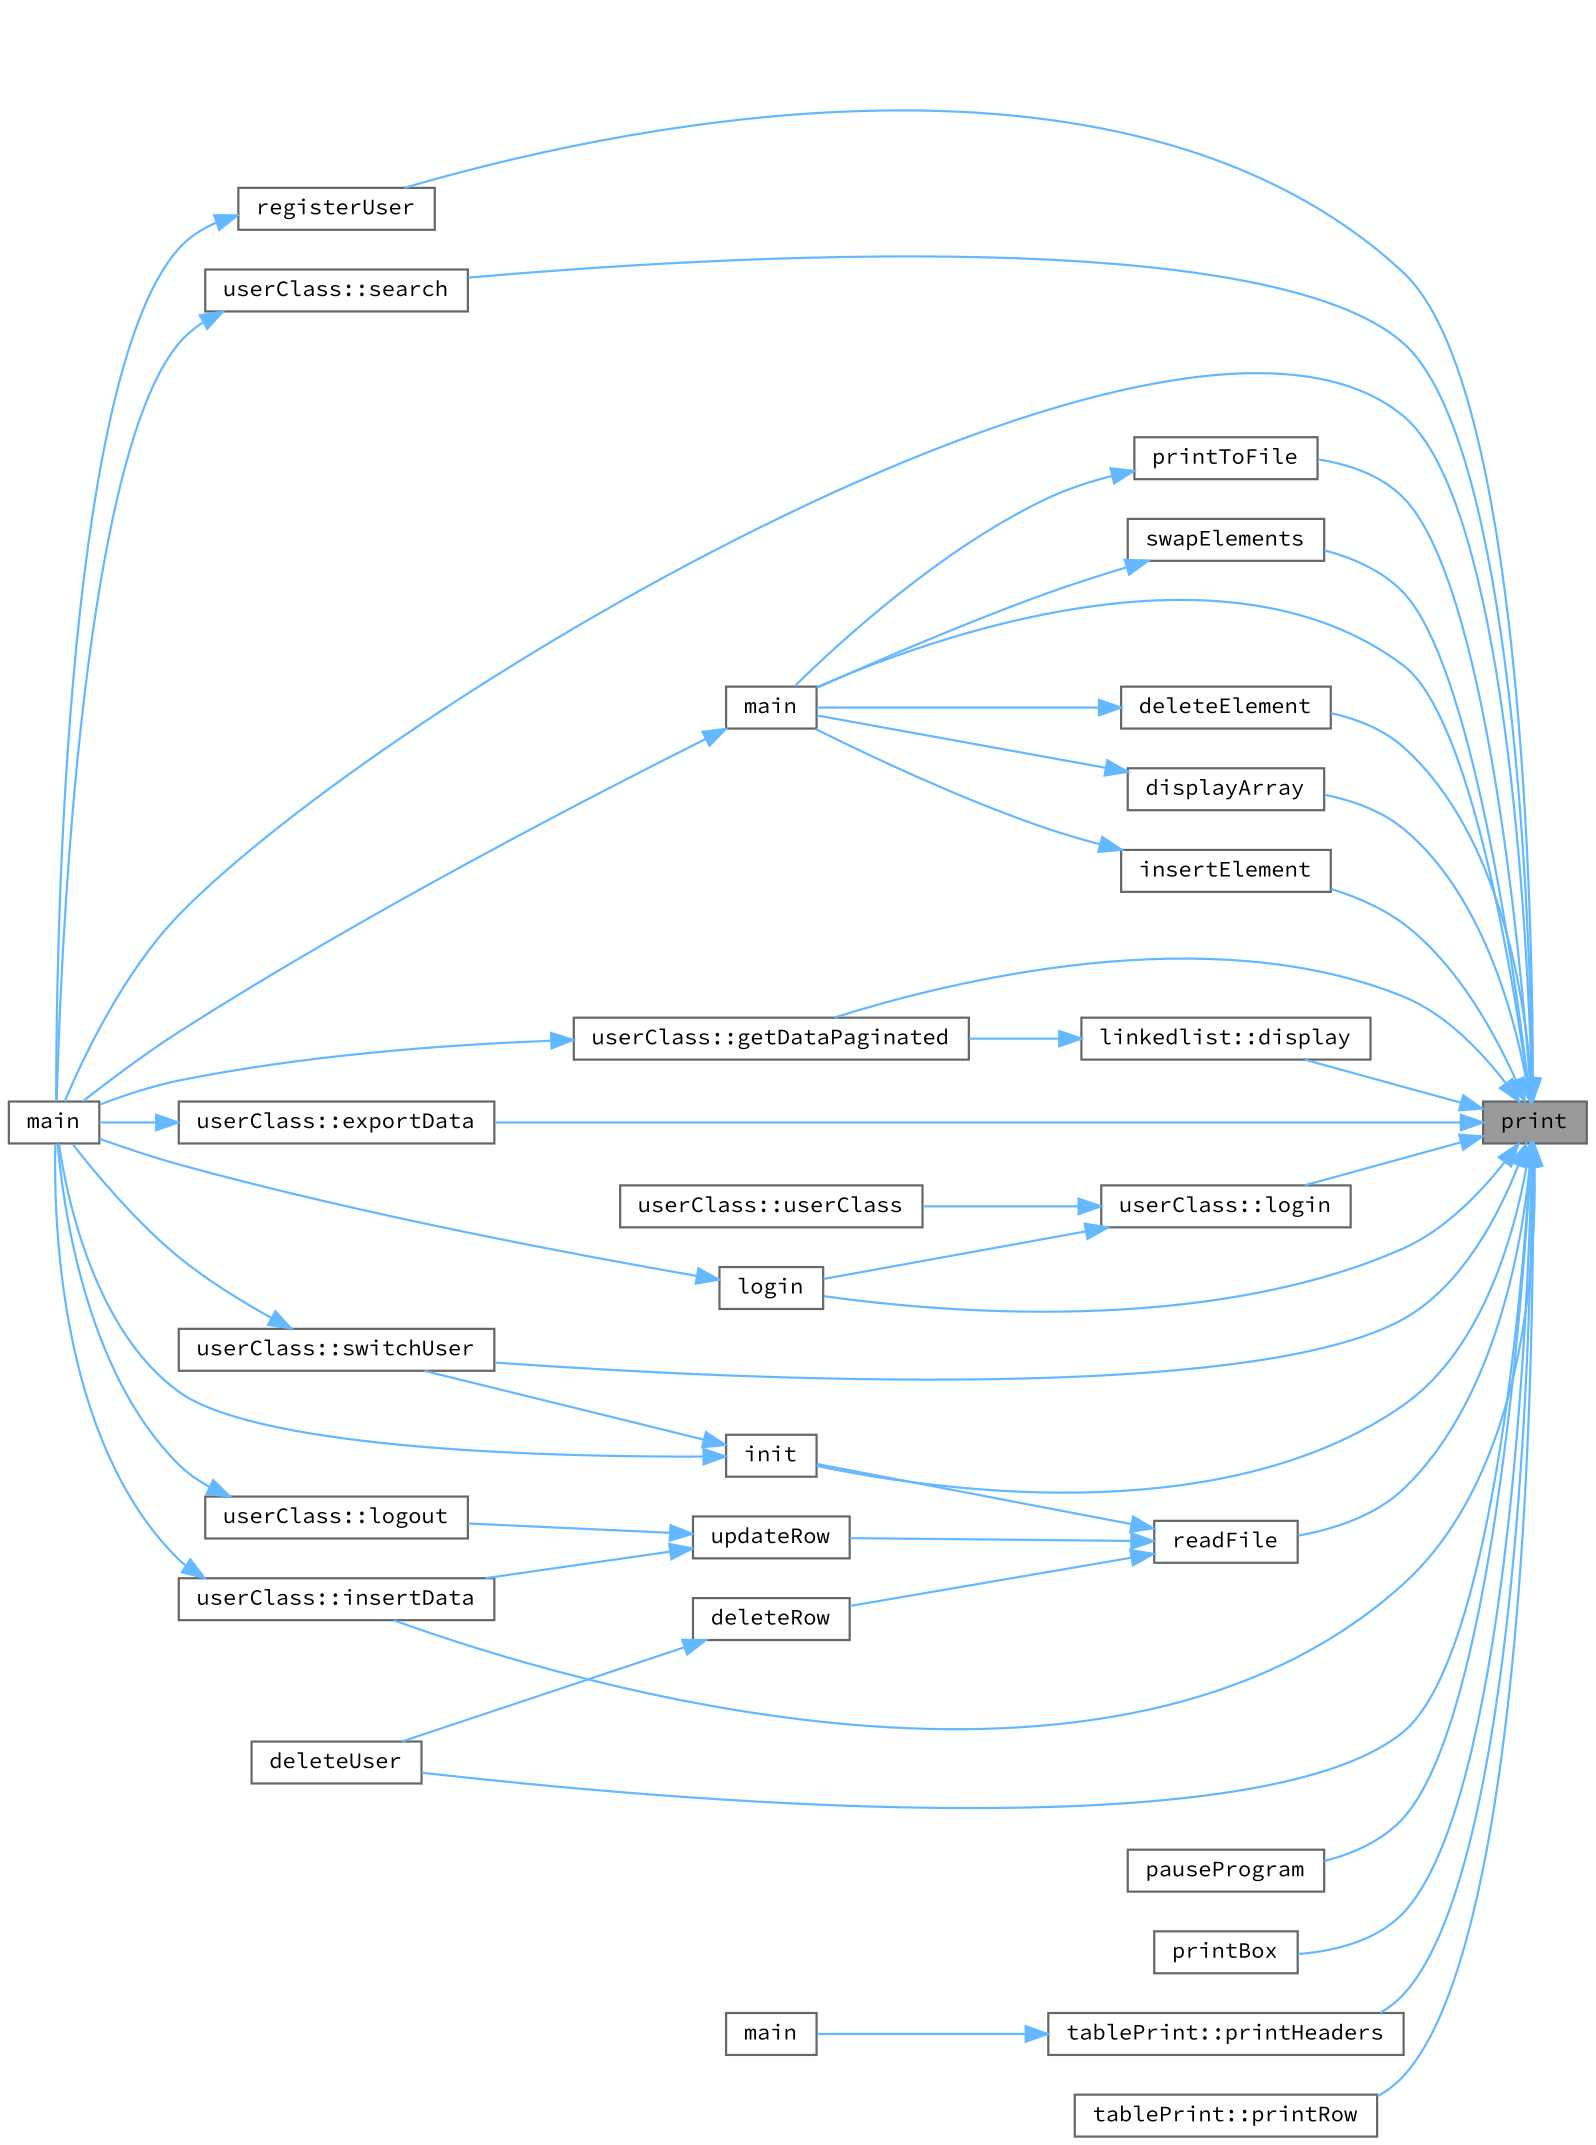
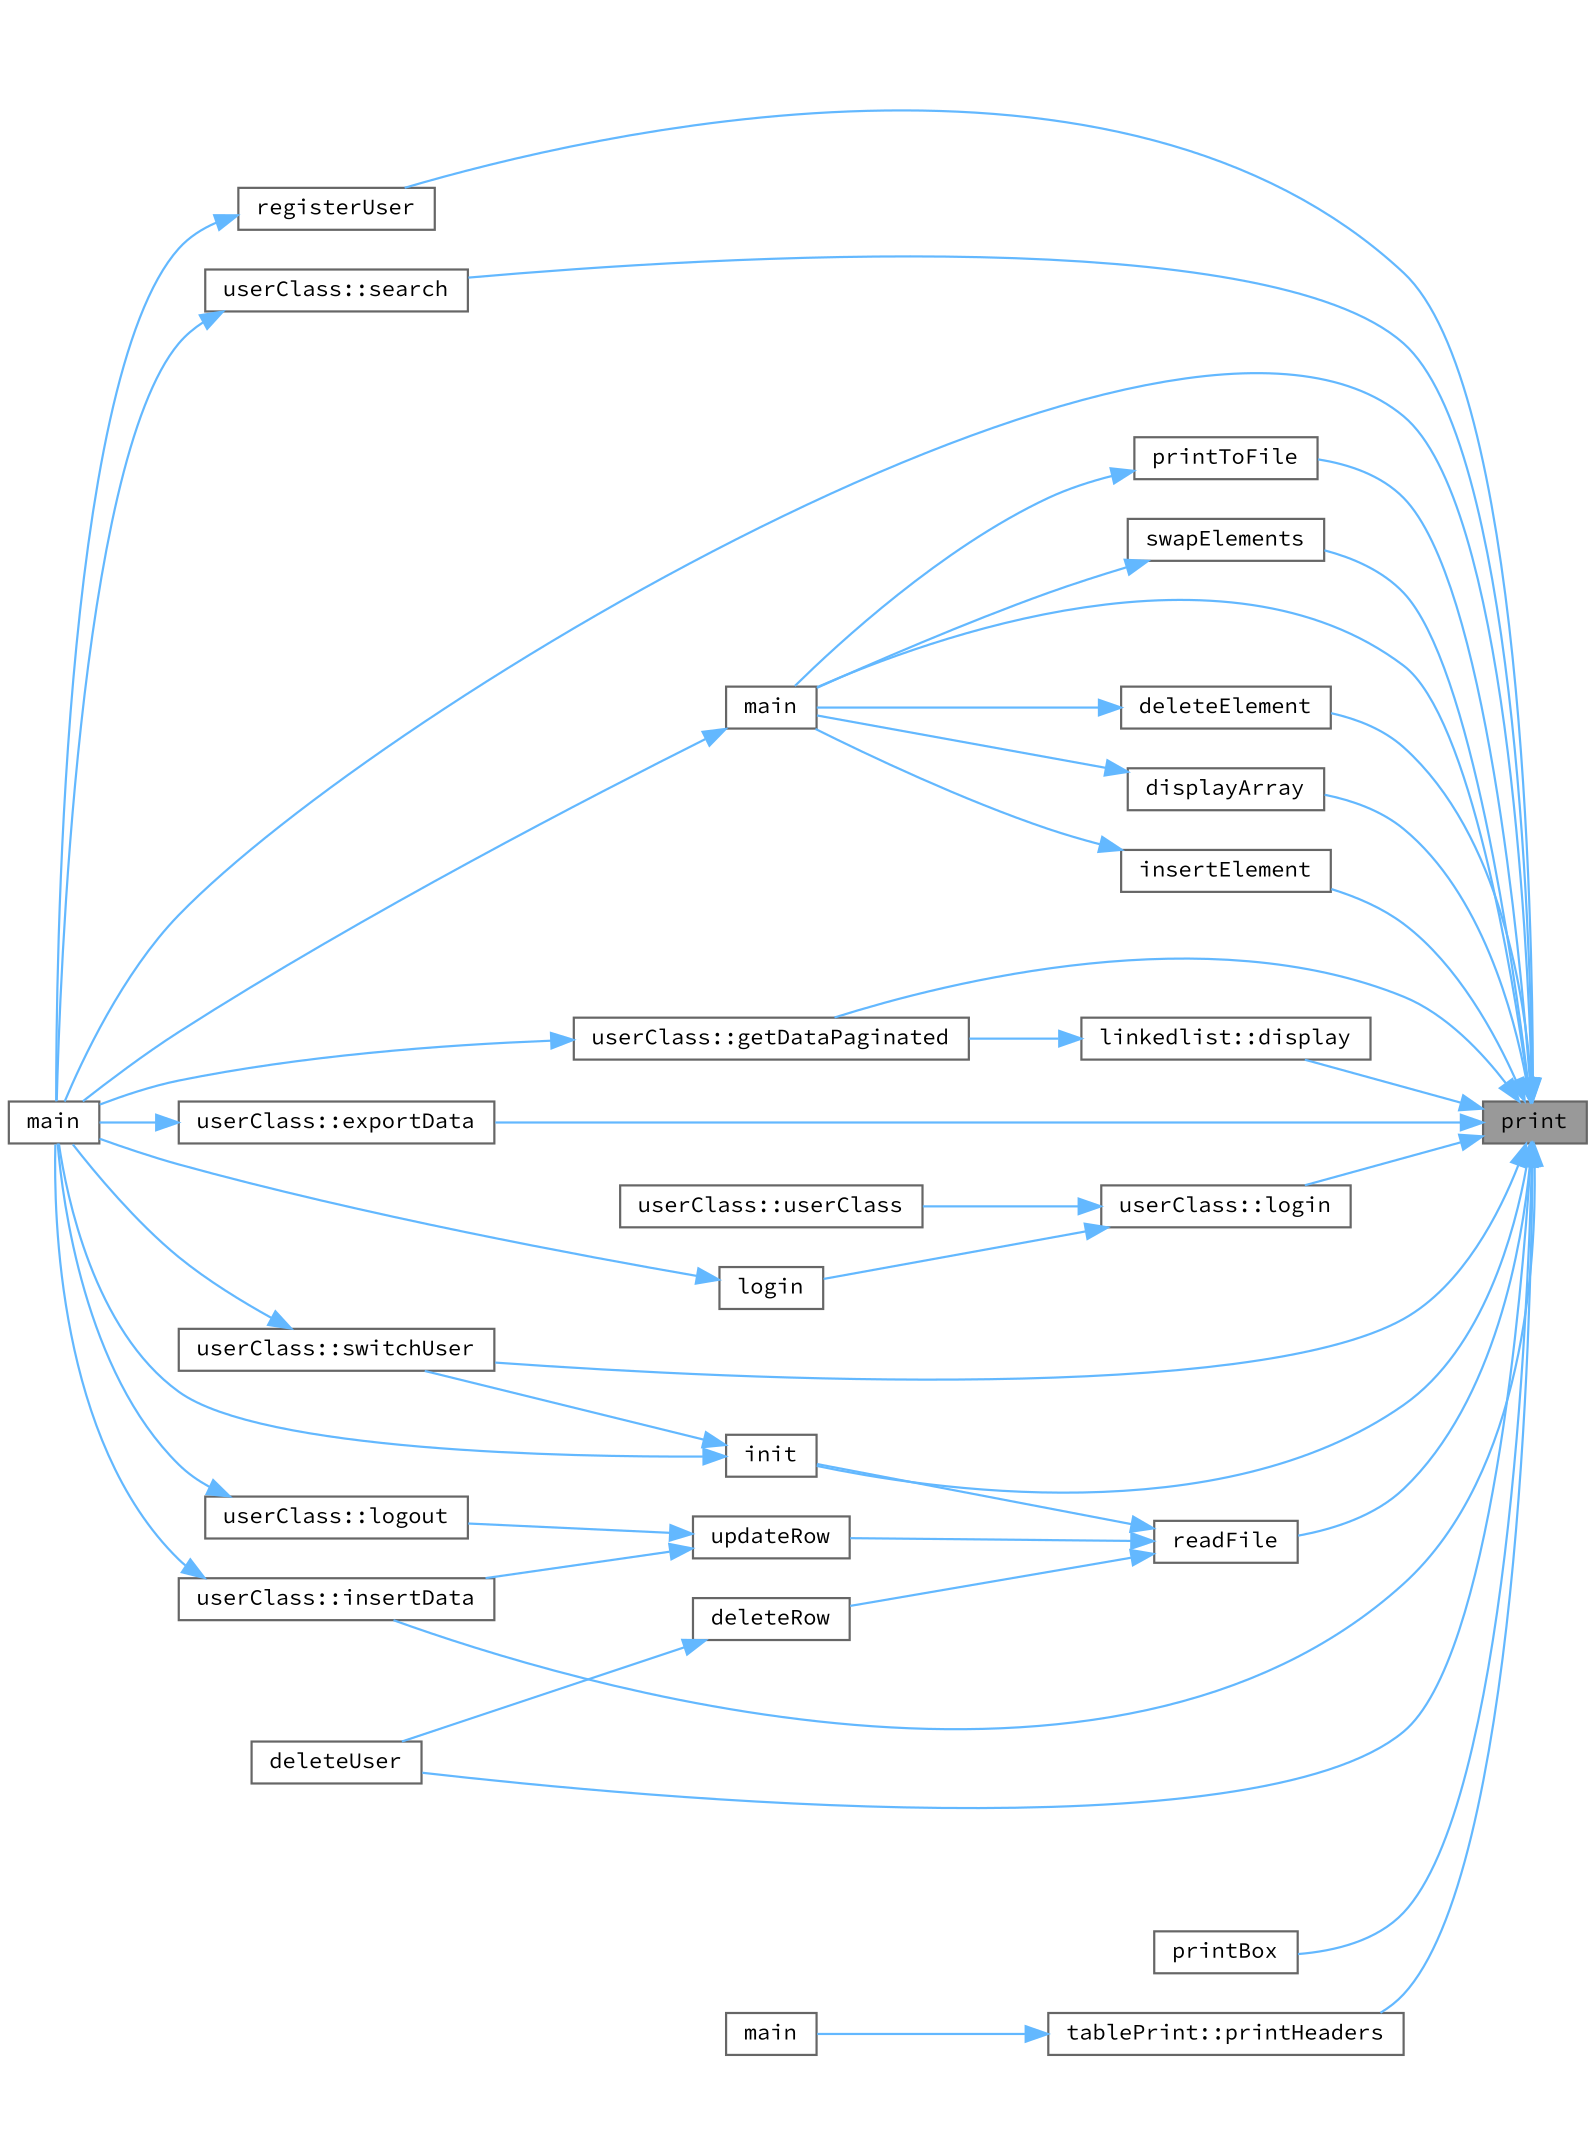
(1184, 1303) -> none
(1226, 1871) -> none
(1226, 2116) -> none
